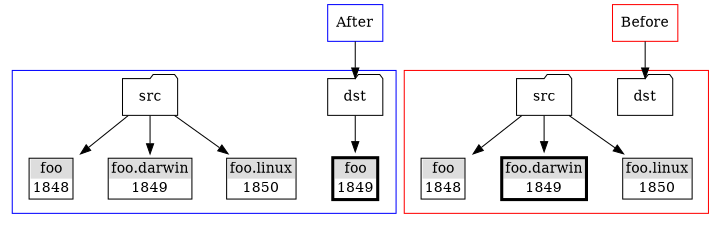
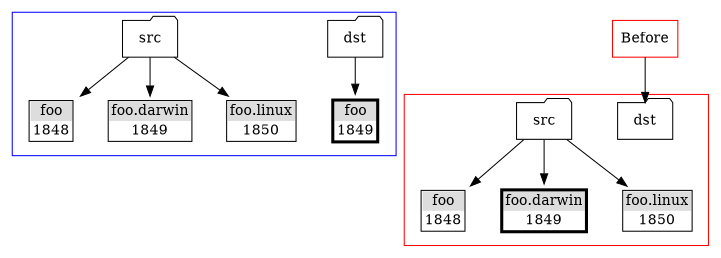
(355, 23) -> none
